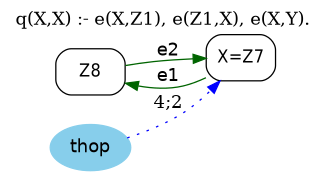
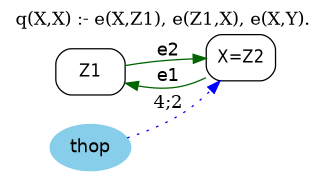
(241, 58) -> (241, 58)
(90, 72) -> (90, 72)
